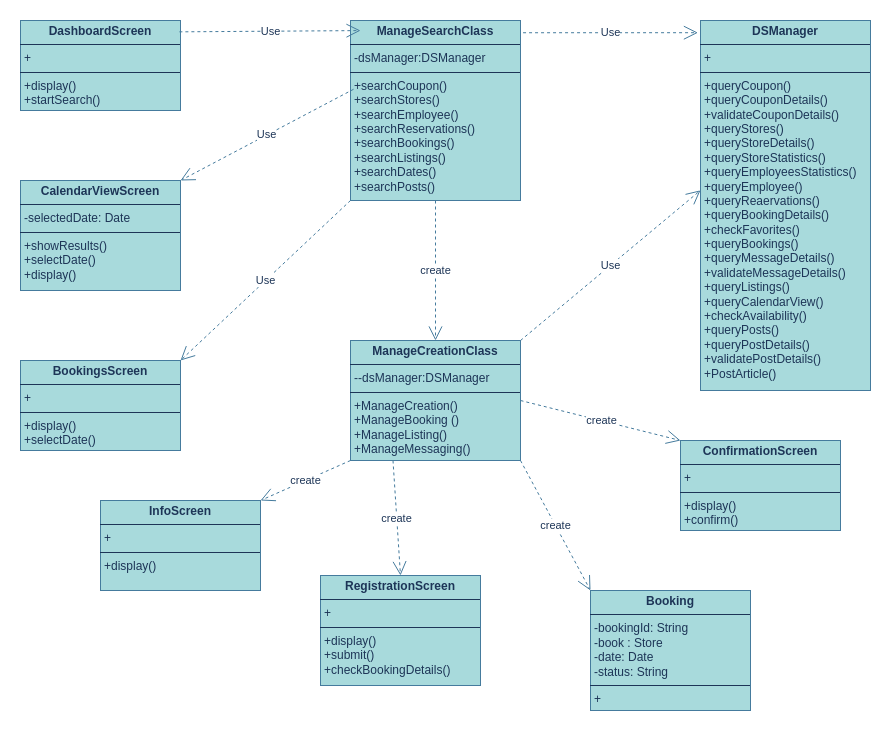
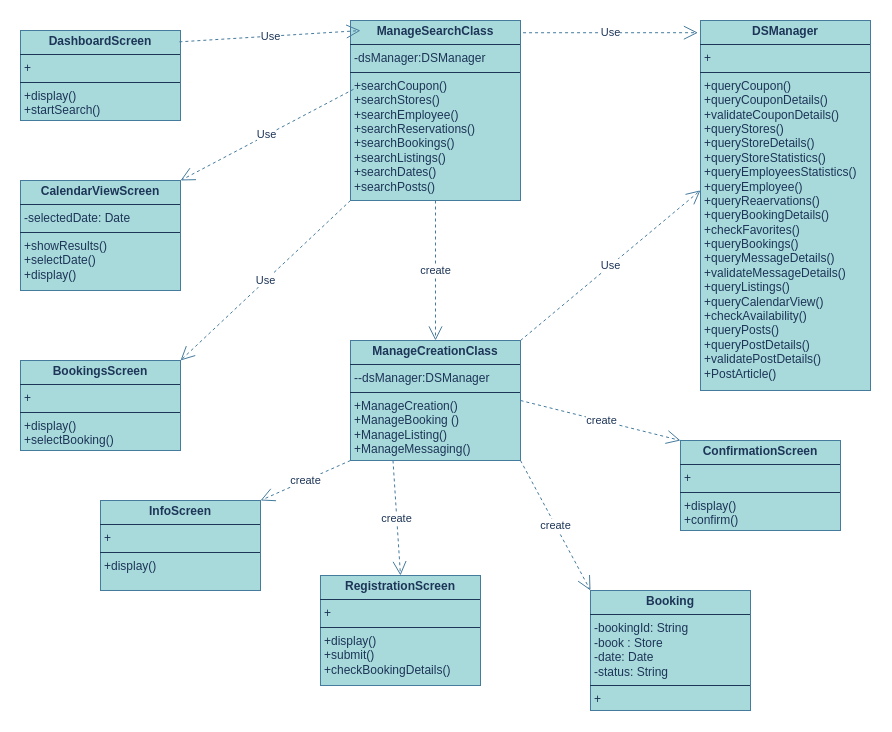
(101, 66) -> (101, 76)
(66, 389) -> (71, 389)
